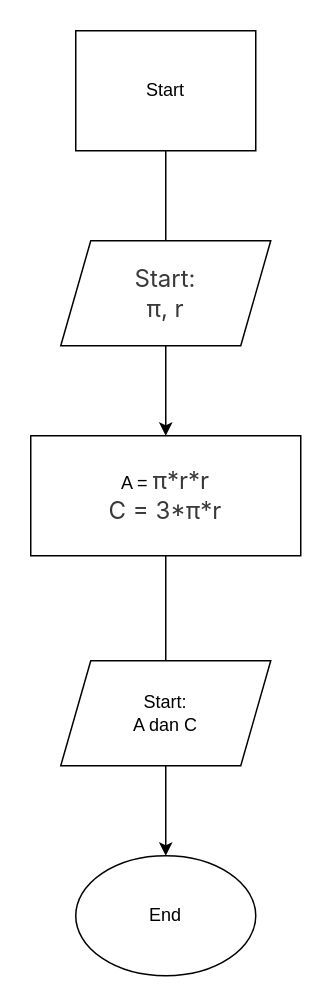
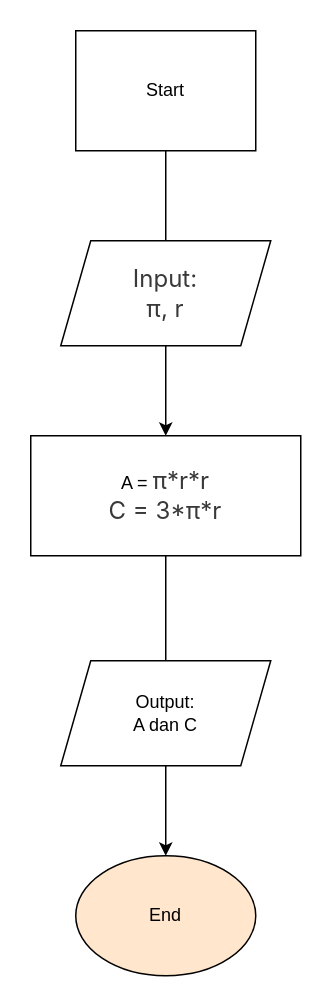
(166, 293) -> (166, 293)
(166, 713) -> (166, 713)
(166, 916) -> (166, 916)
